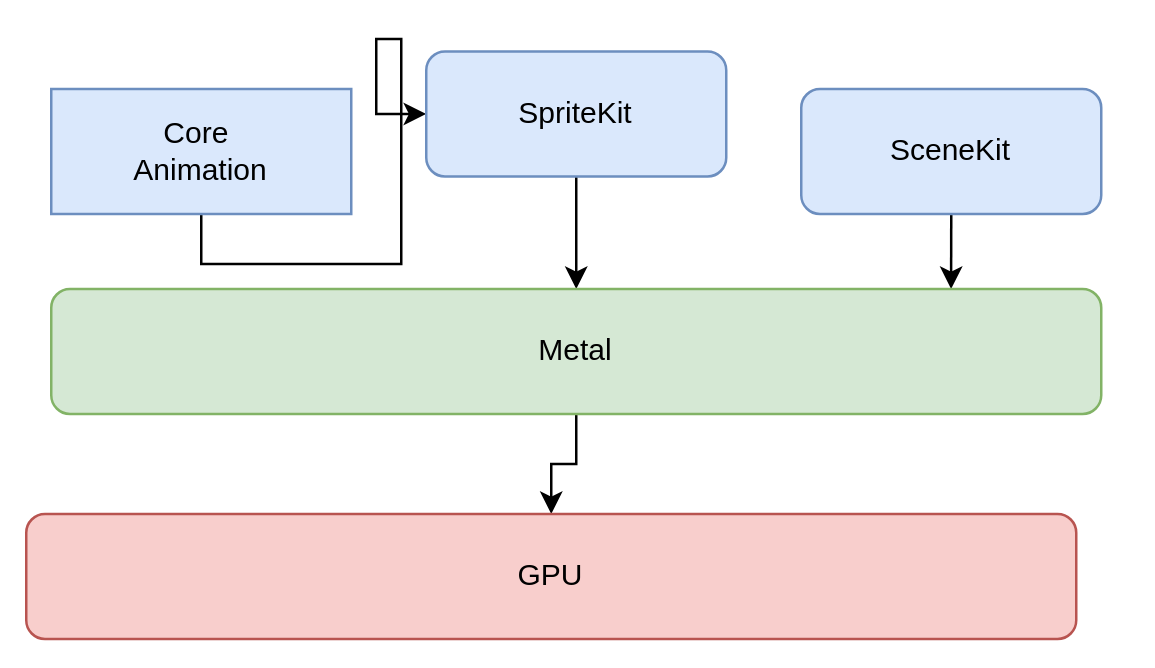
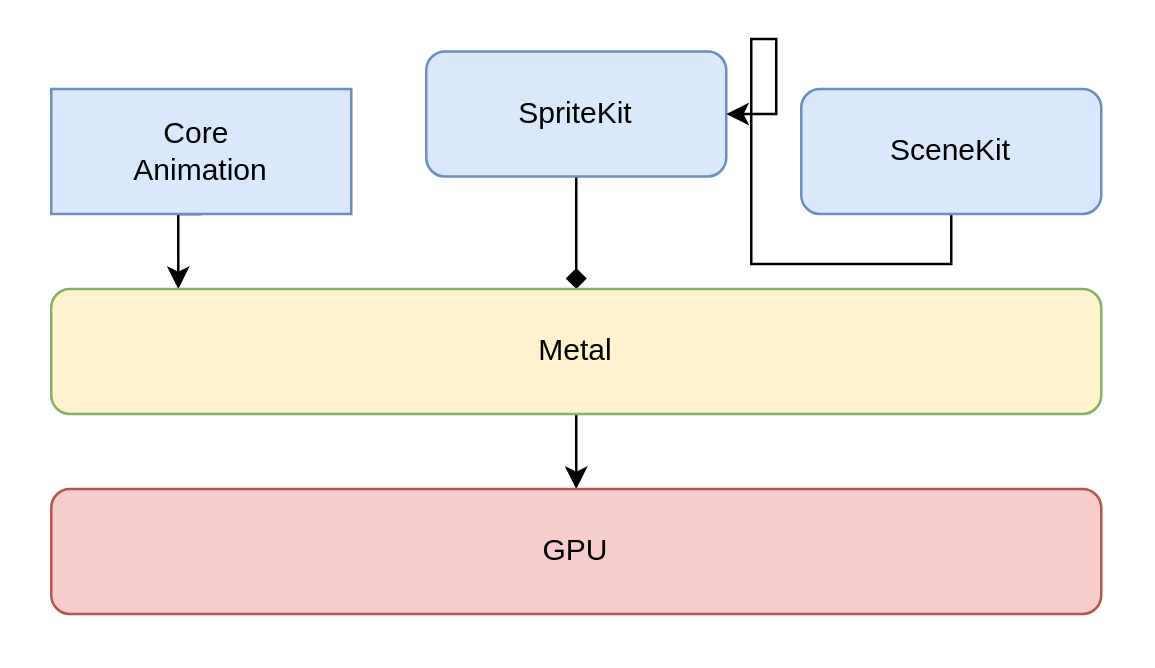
(401, 210) -> (178, 242)
(951, 267) -> (751, 186)
(576, 270) -> (576, 268)
(576, 351) -> (576, 351)
(551, 576) -> (576, 551)
